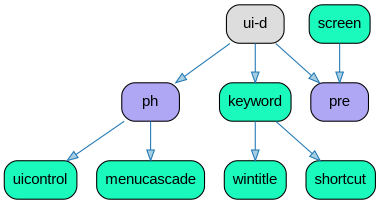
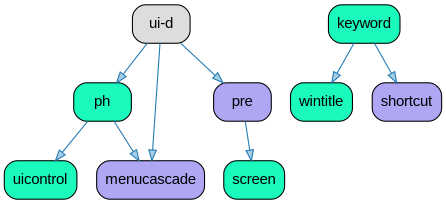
(255, 58) -> (156, 97)
(340, 58) -> (248, 136)
(151, 102) -> (103, 102)
(151, 180) -> (151, 180)
(341, 180) -> (407, 102)
